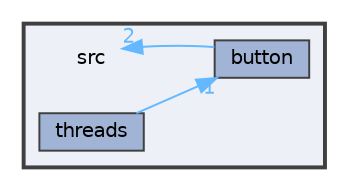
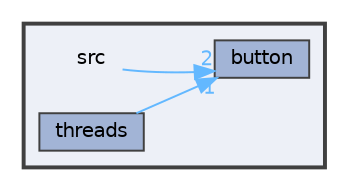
(179, 46) -> (158, 72)
